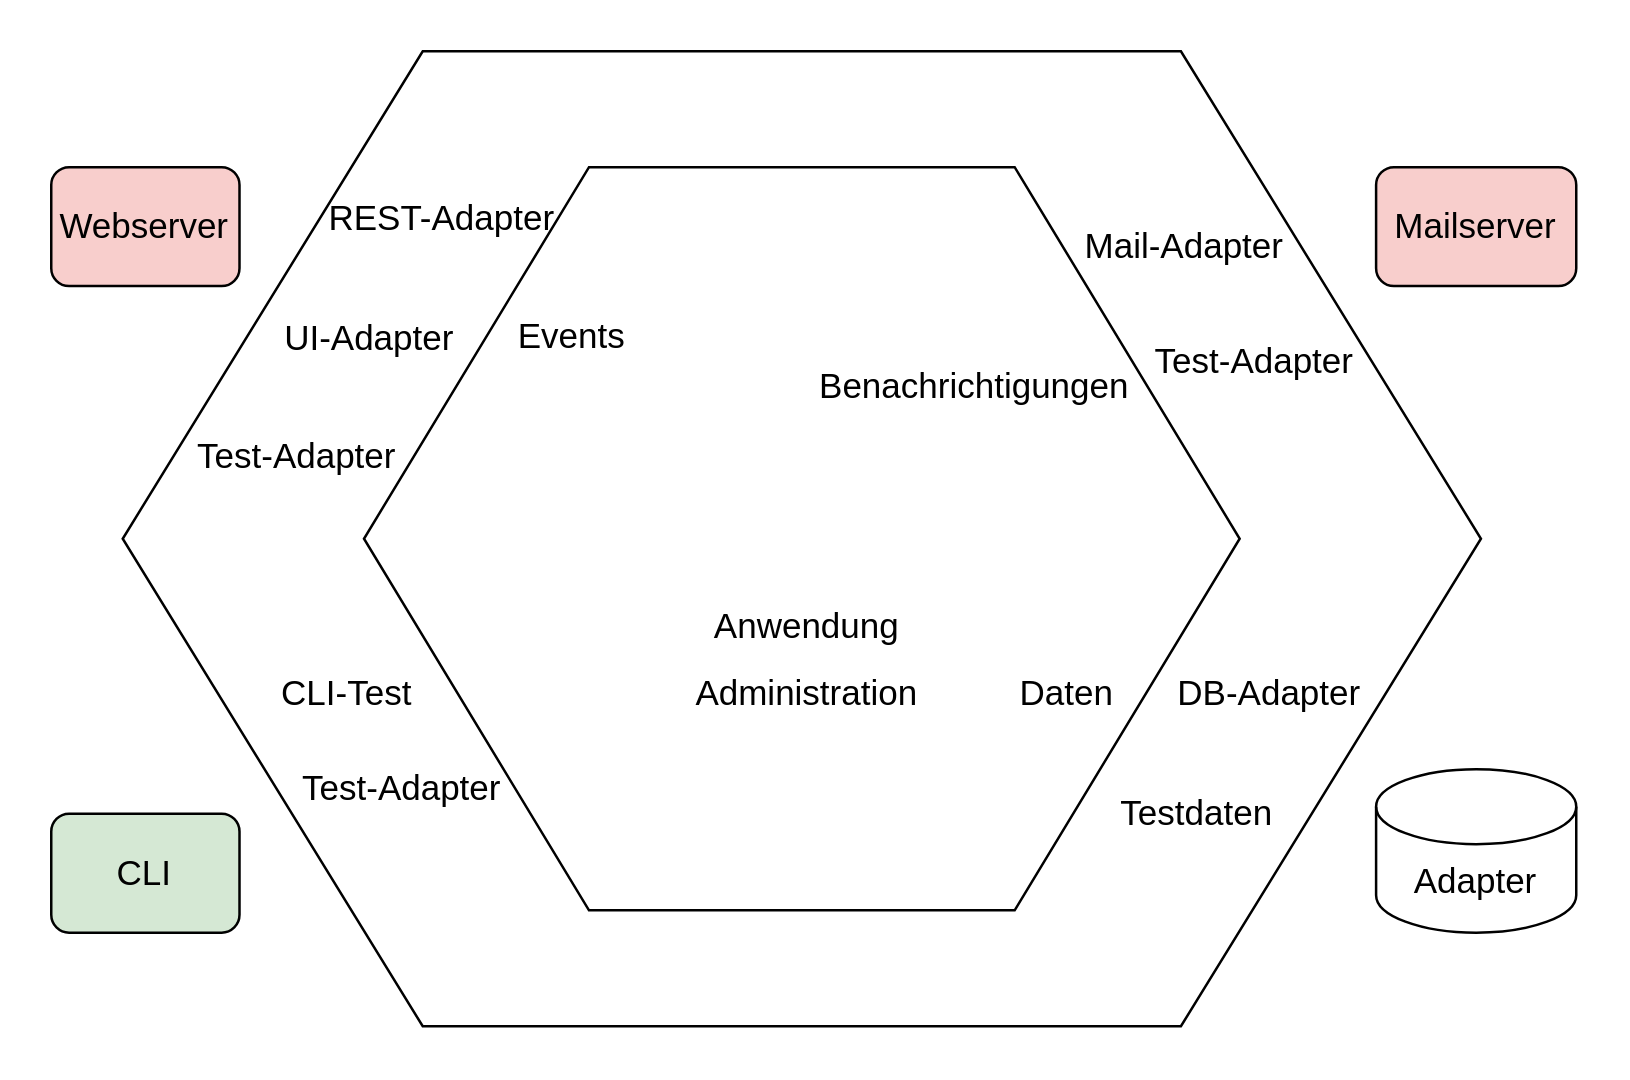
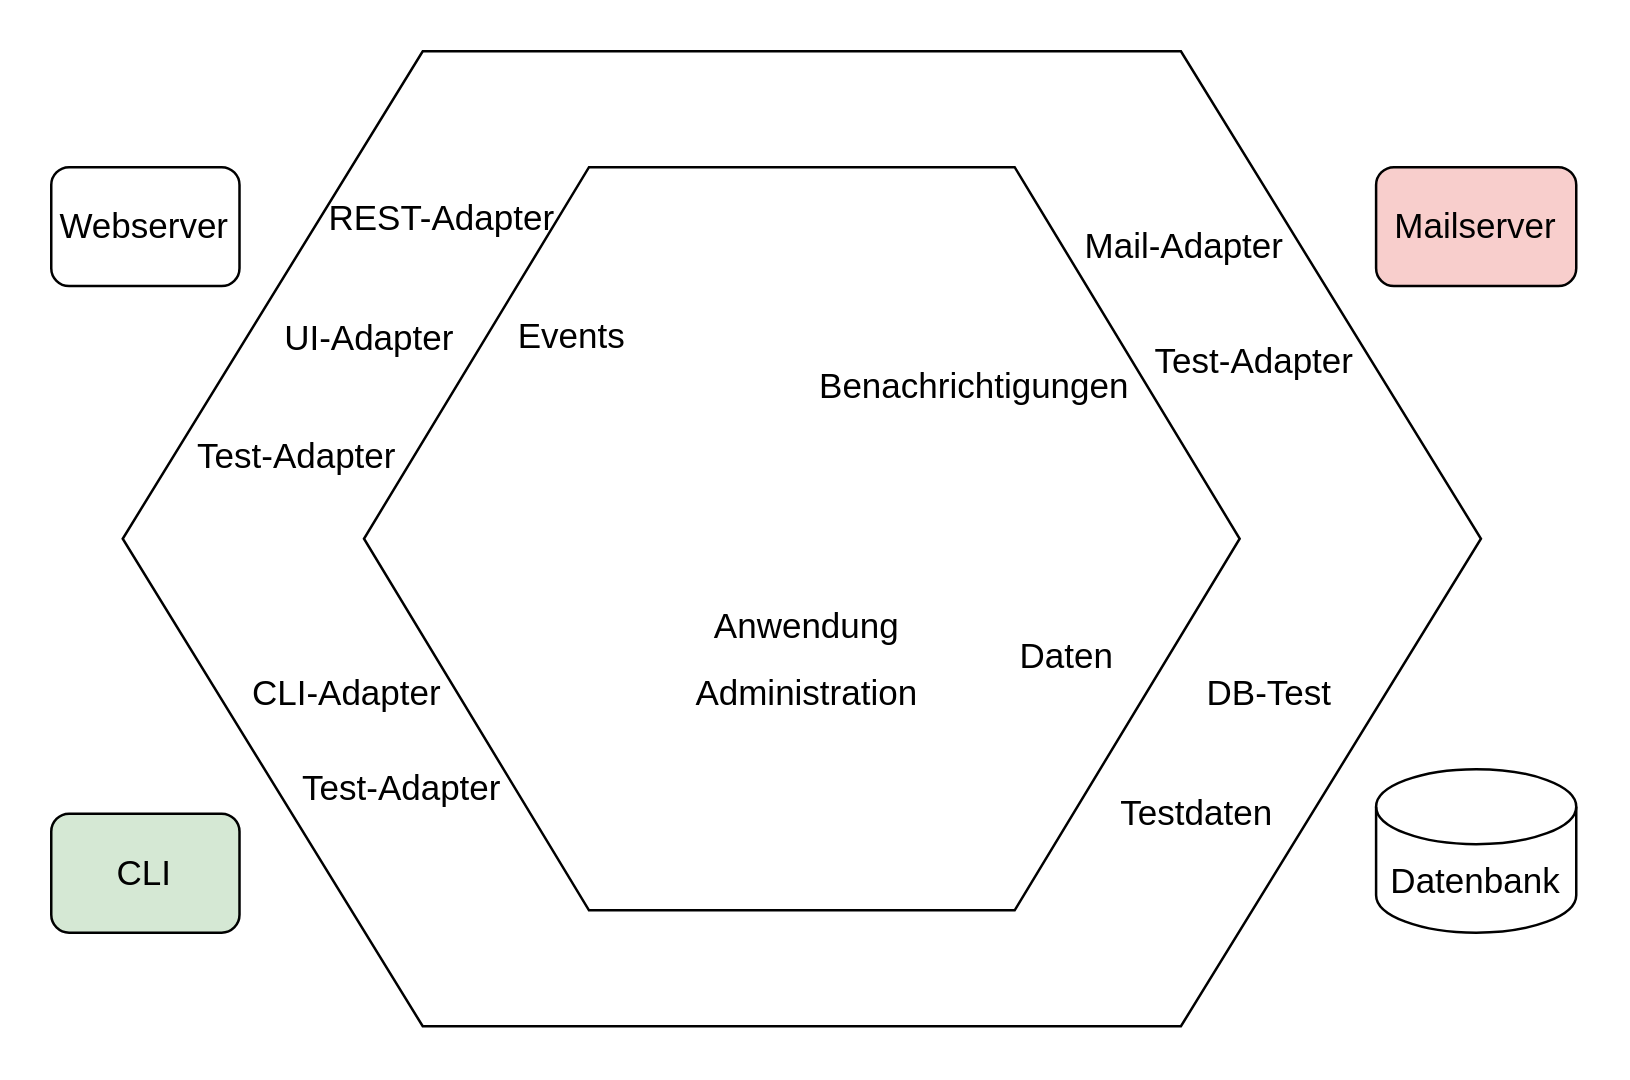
(145, 227) -> (145, 227)
(348, 694) -> (348, 694)
(1270, 694) -> (1270, 694)
(1066, 695) -> (1066, 657)
(1476, 881) -> (1476, 881)
